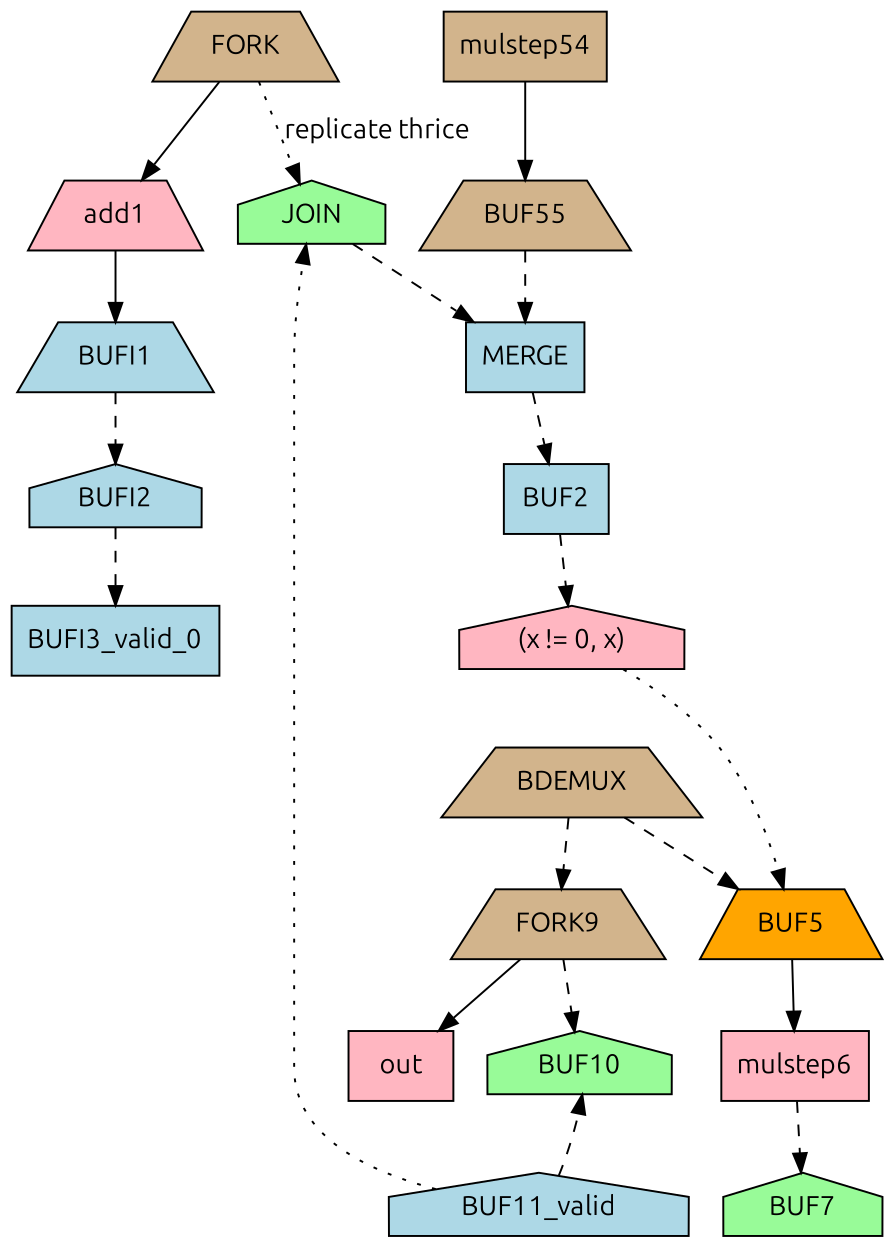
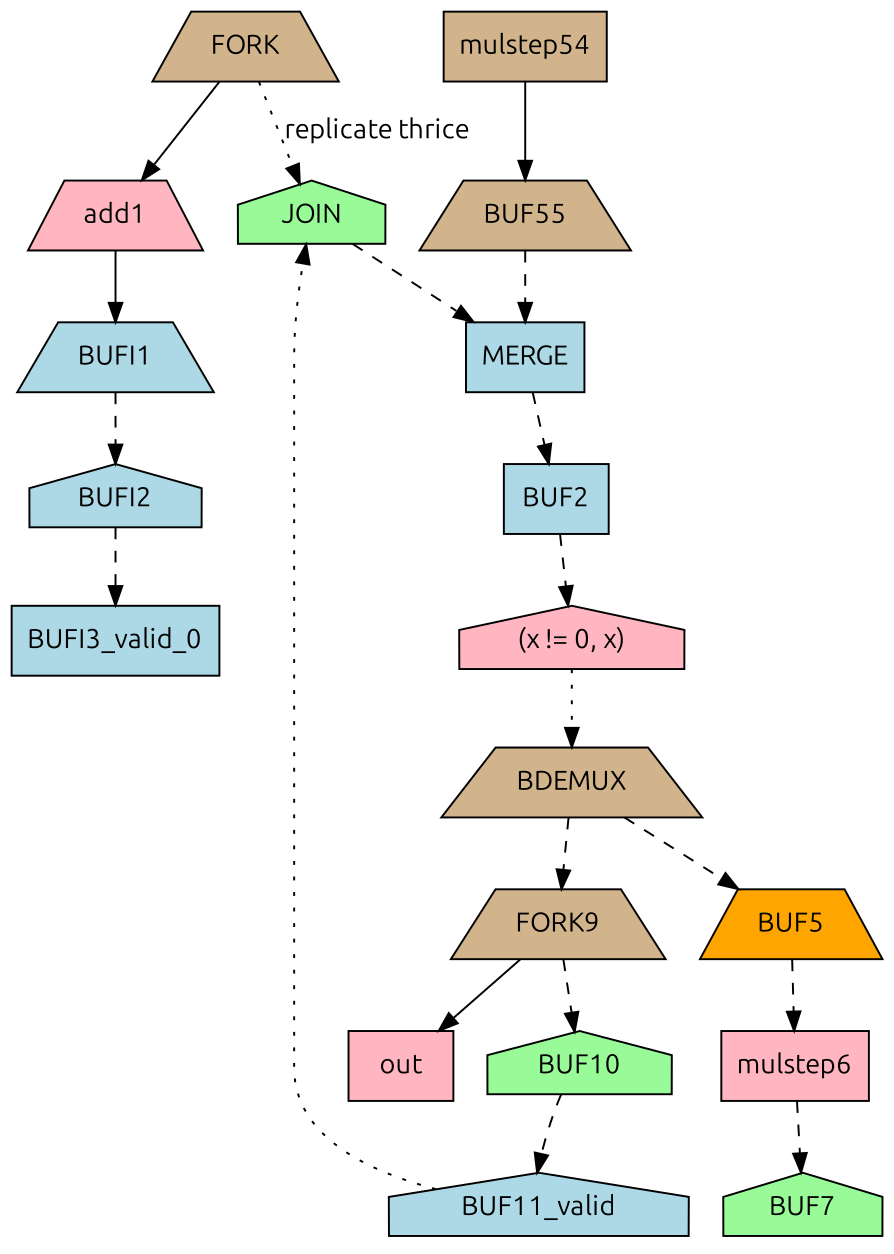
(723, 752) -> (572, 698)
(793, 986) -> (793, 986)
(570, 1145) -> (550, 1124)
